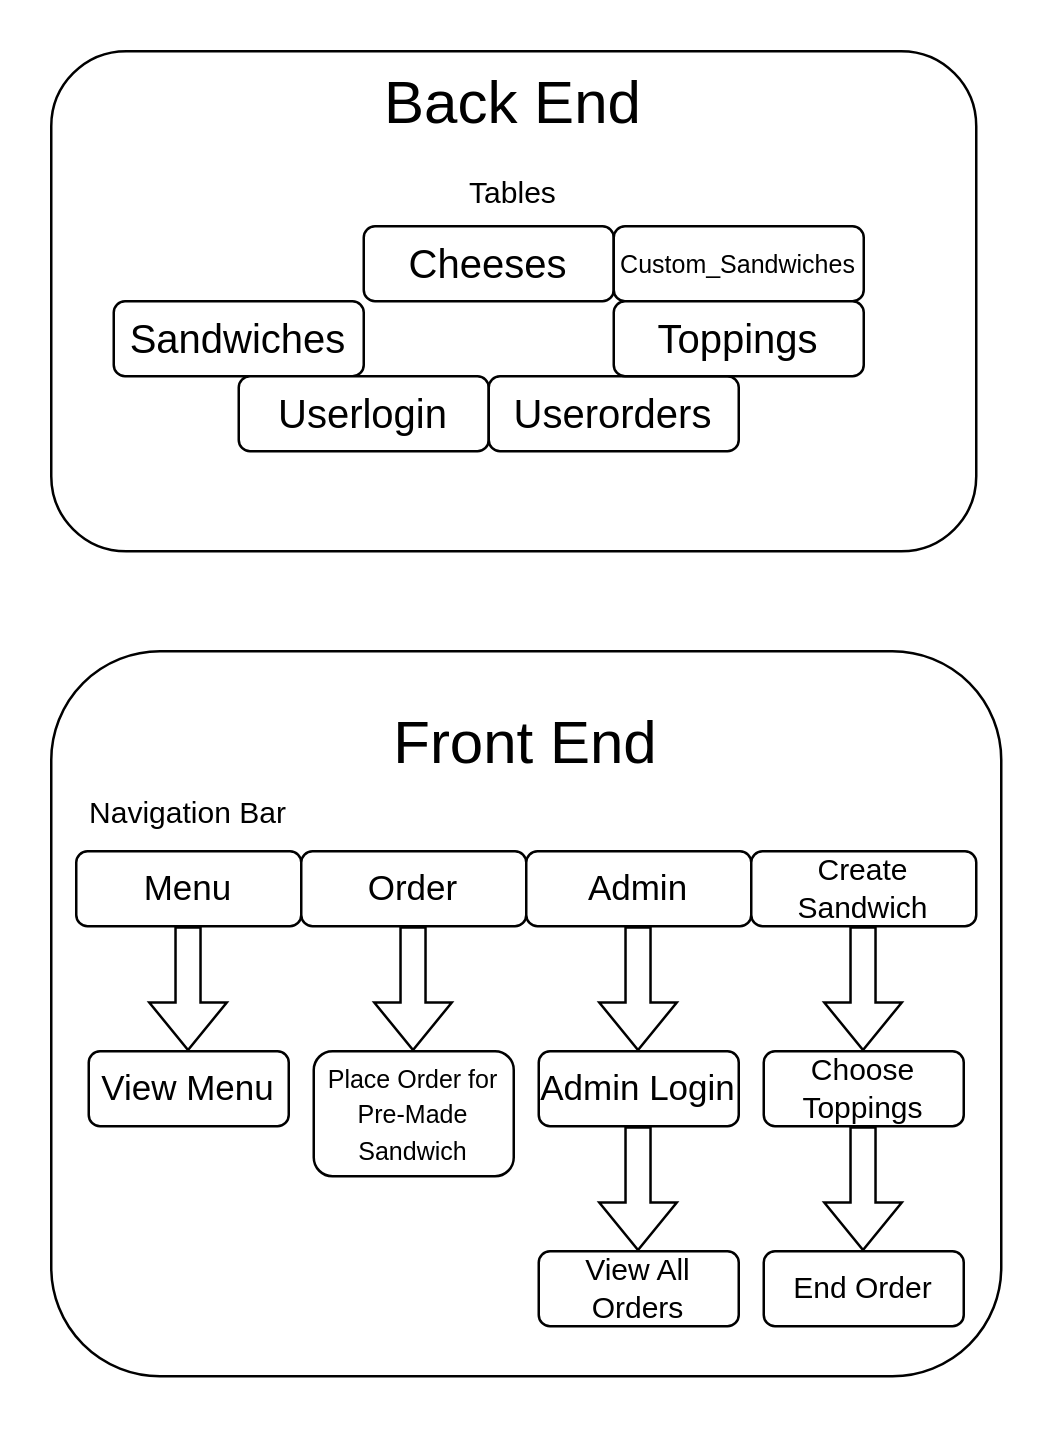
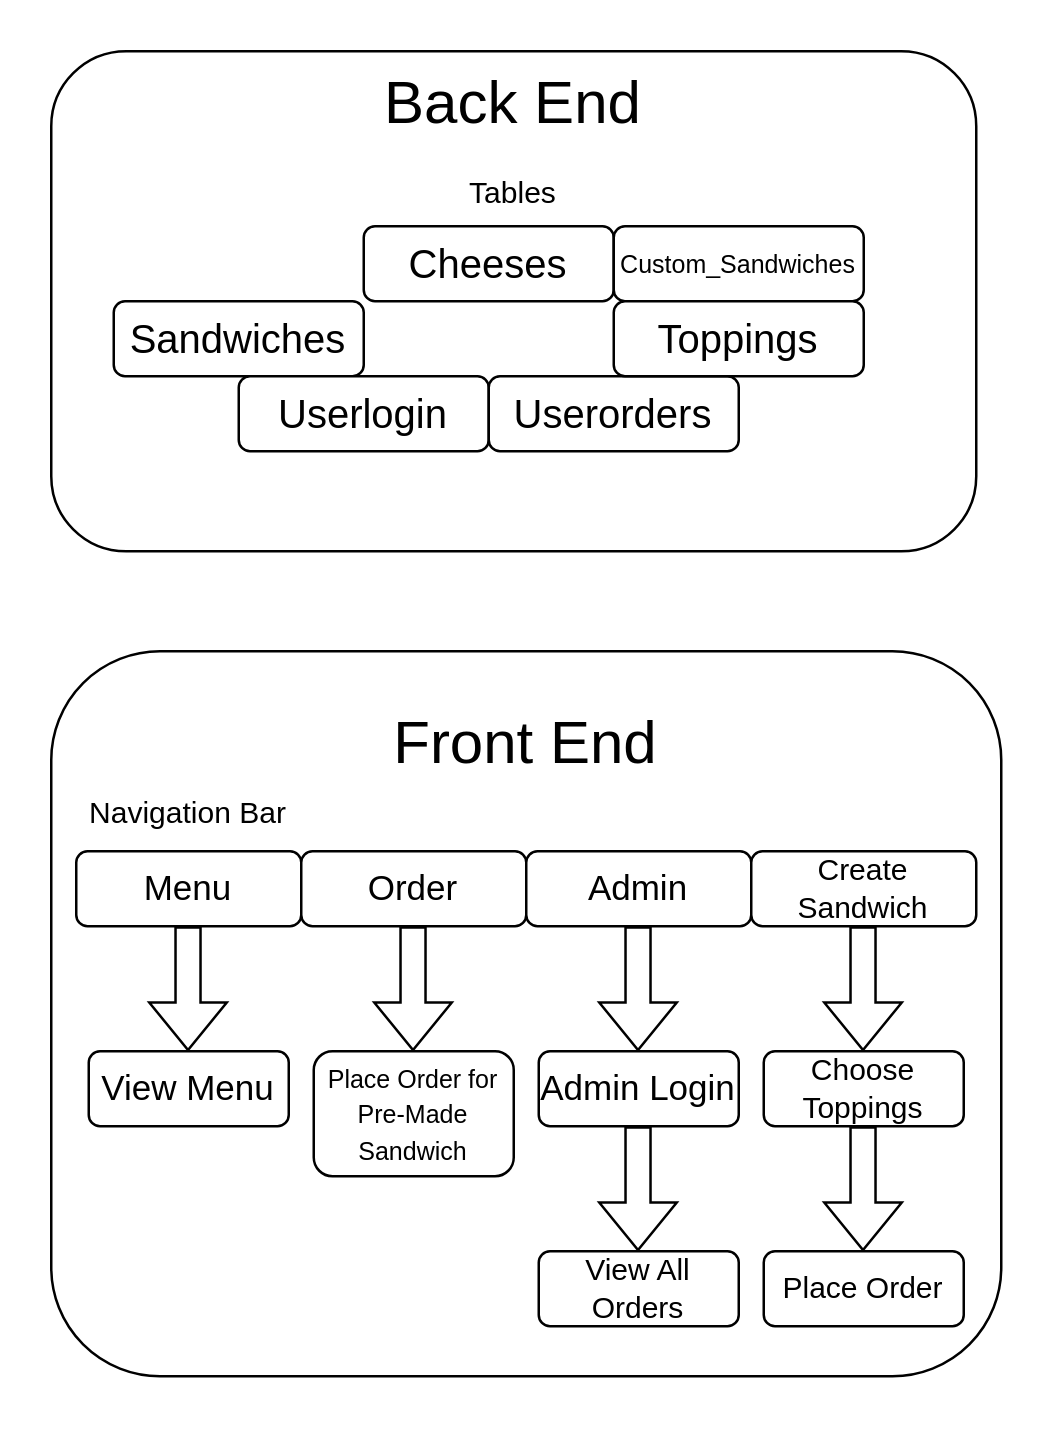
(864, 1289) -> (864, 1289)
